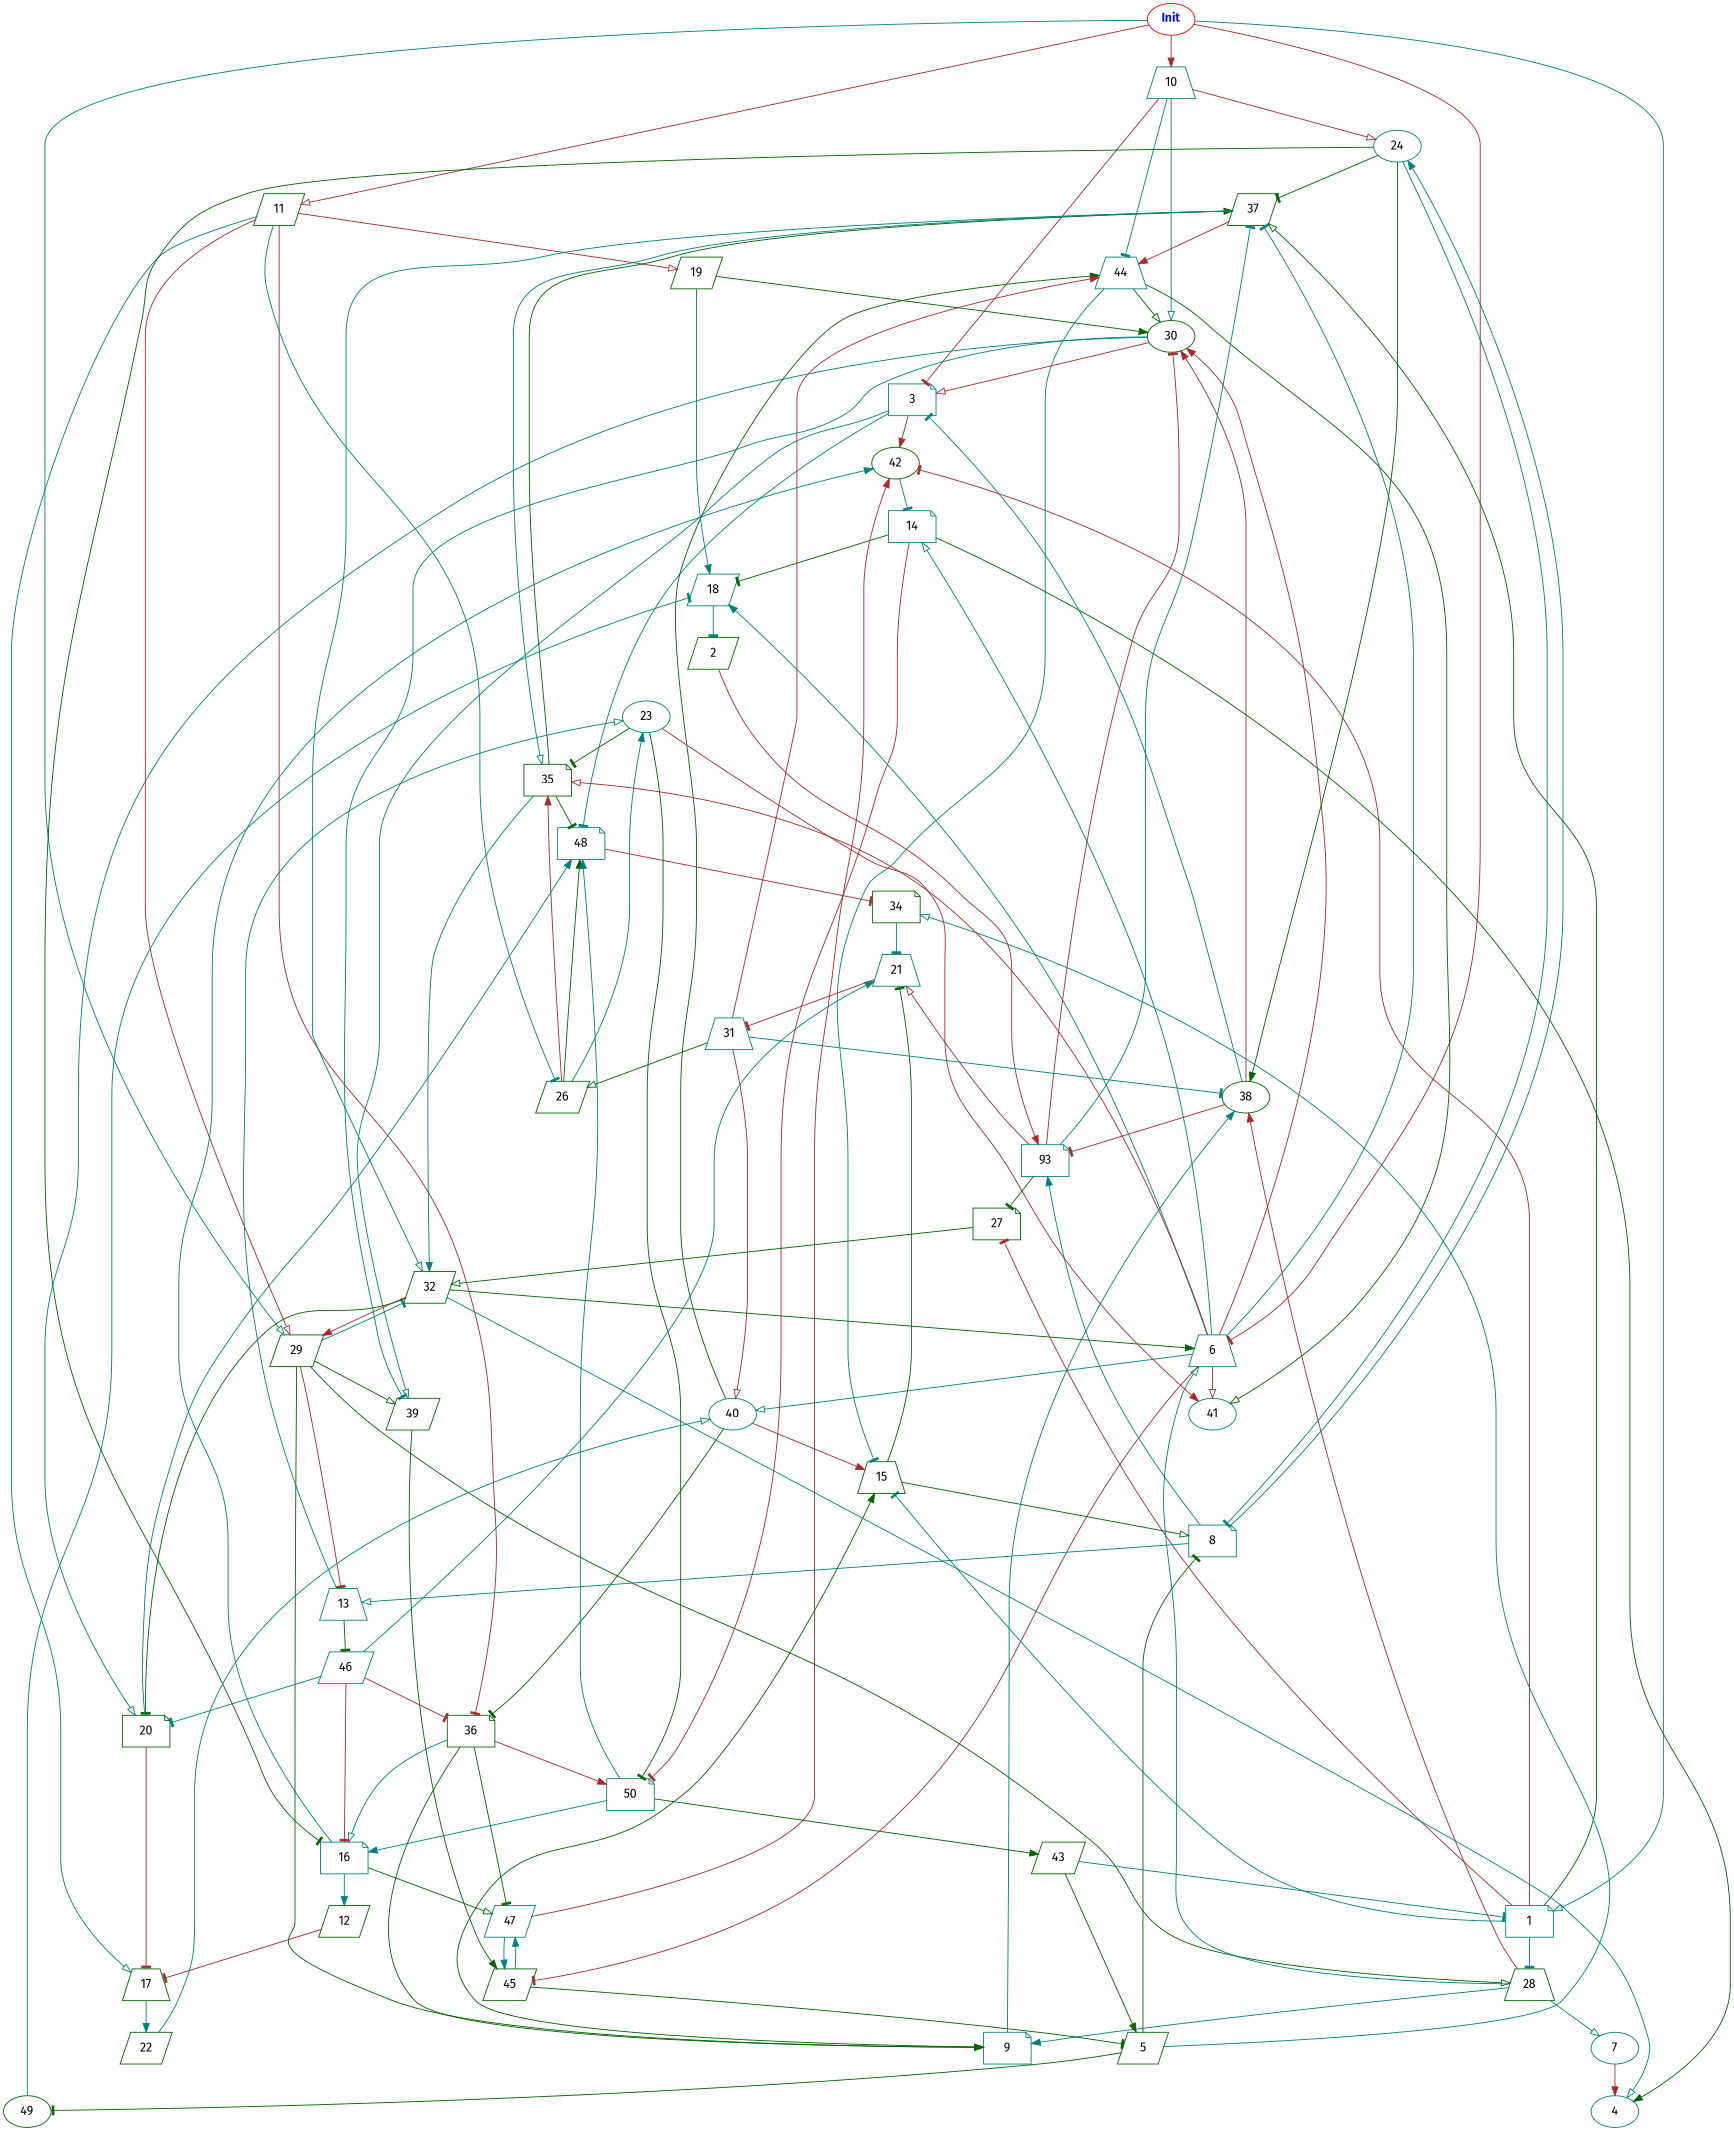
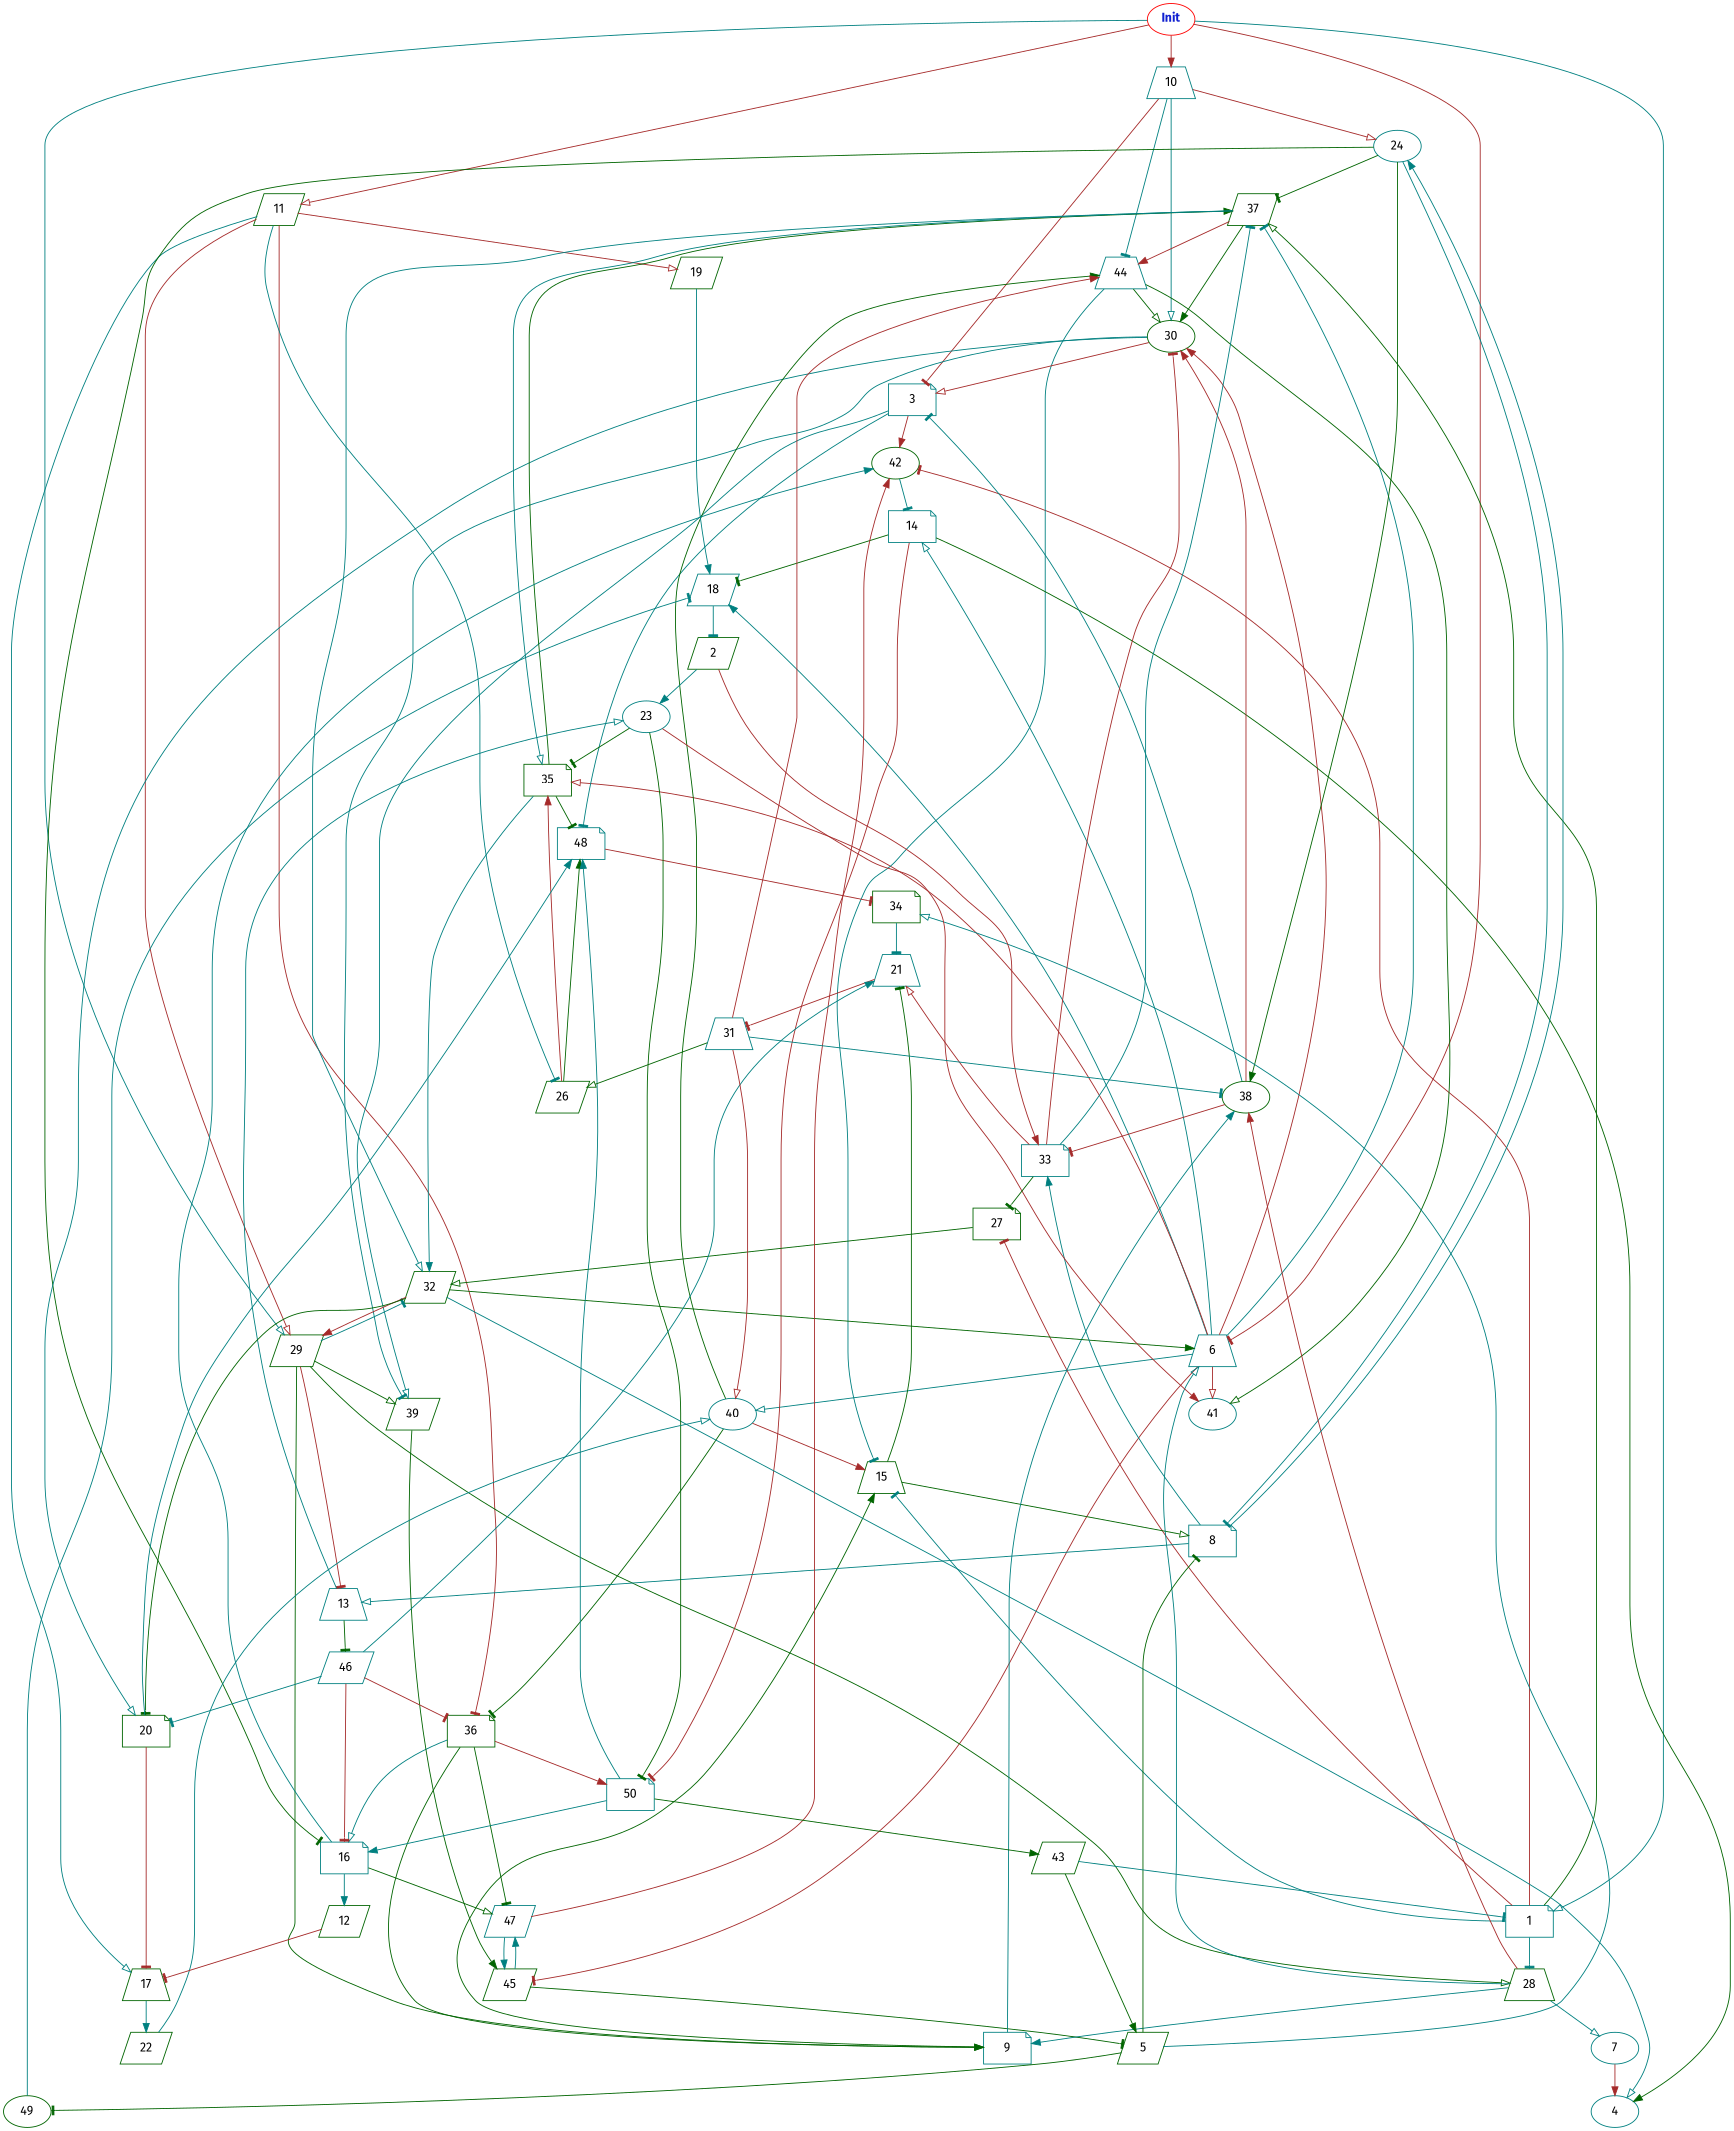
(927, 304) -> (1214, 270)
(629, 917) -> (685, 681)
(1045, 1161) -> (1045, 1161)
